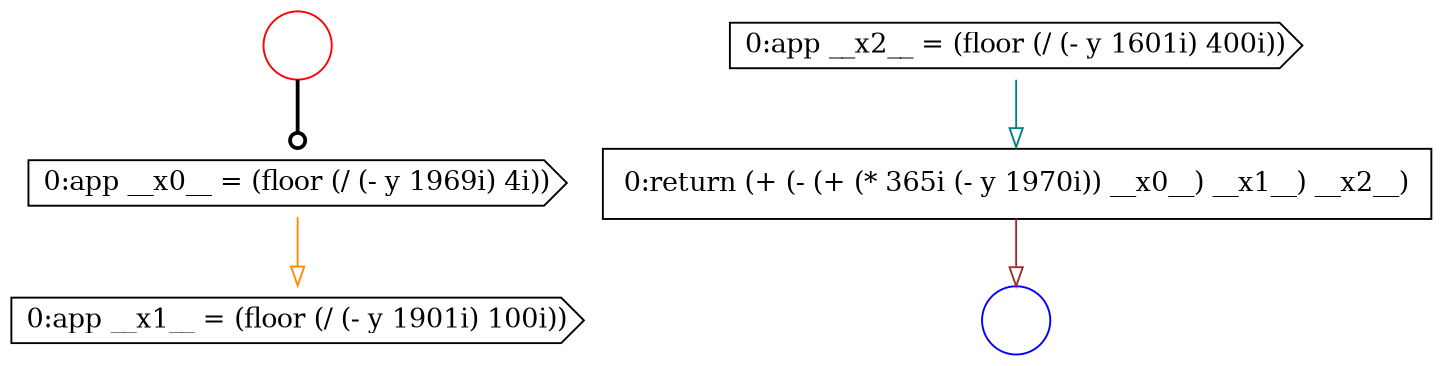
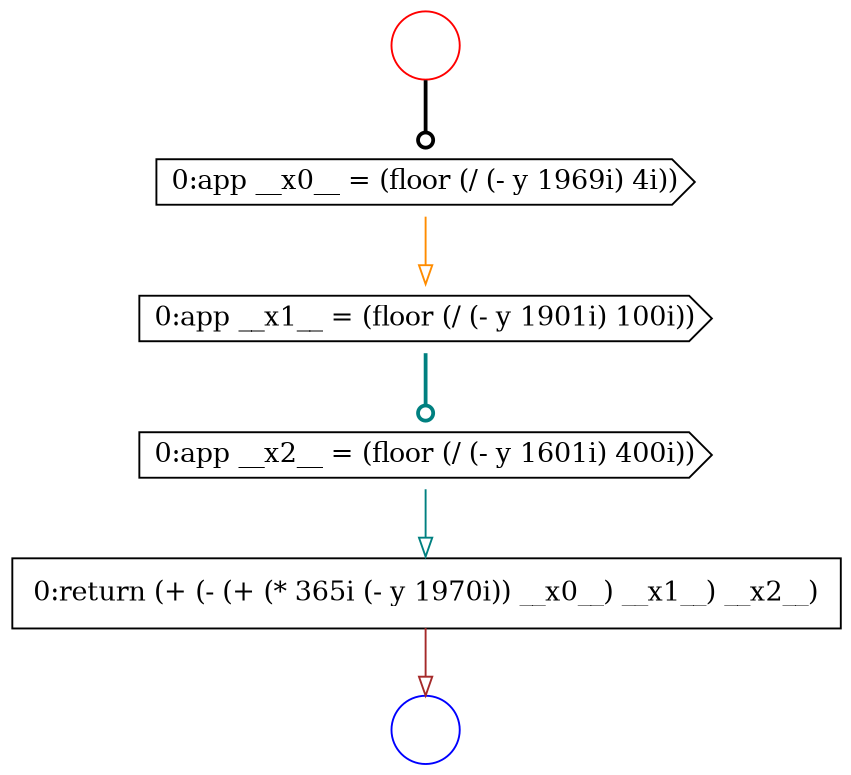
none -> (426, 379)
